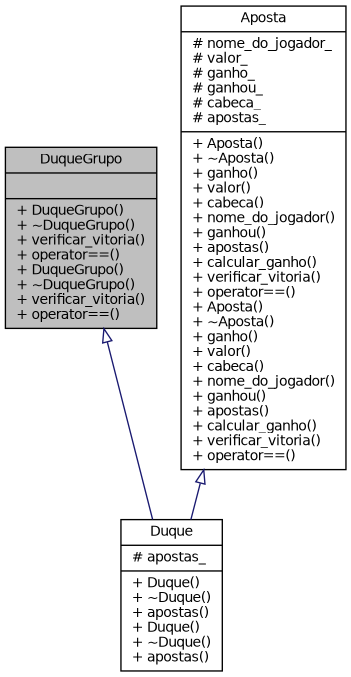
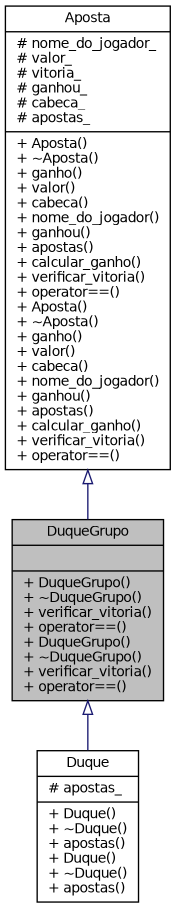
(224, 74) -> (49, 74)
(196, 501) -> (88, 502)
